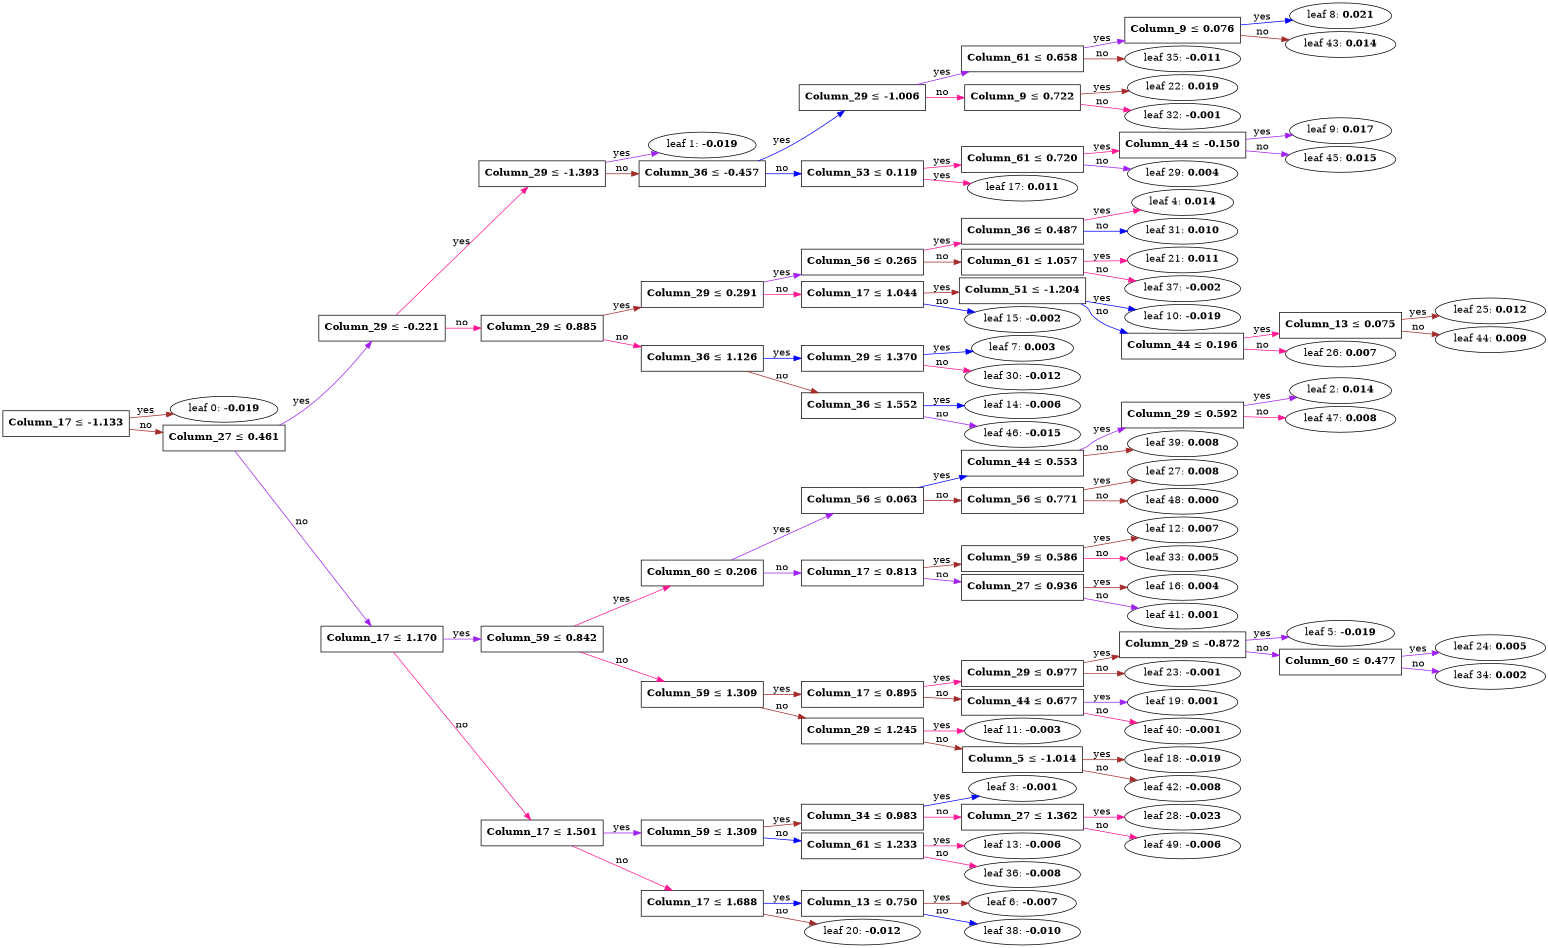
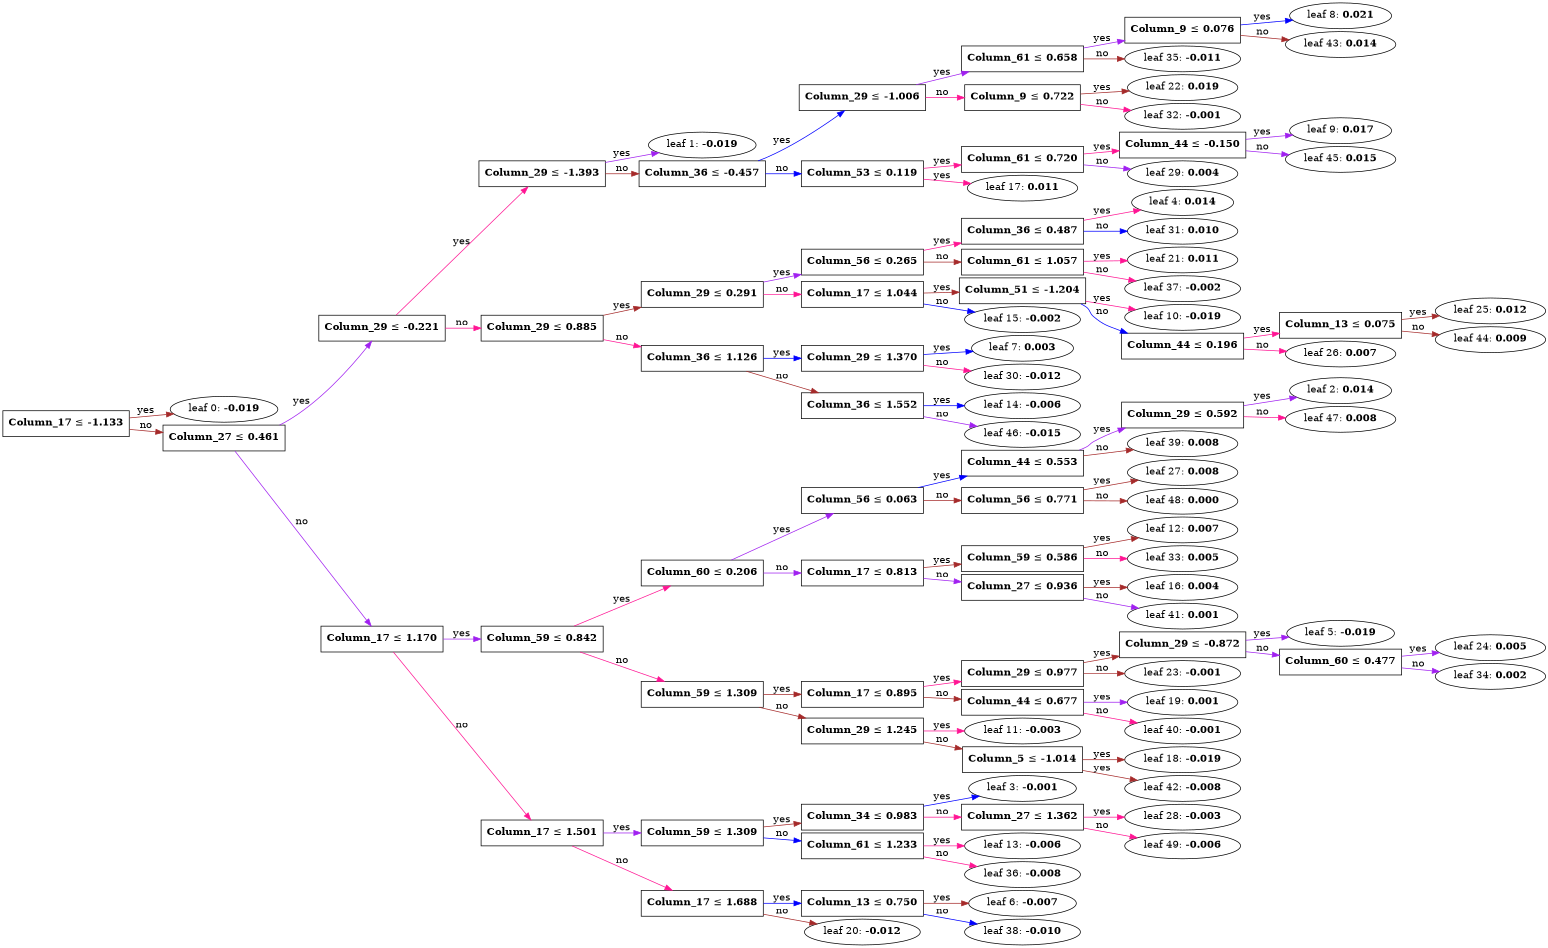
(1107, 305) -> (1107, 305)
(1103, 768) -> (1103, 768)
(1203, 816) -> (1203, 816)
